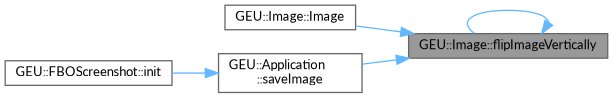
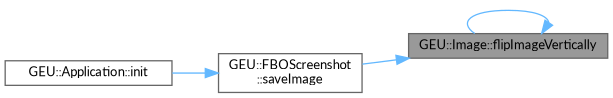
(290, 17) -> none
(89, 73) -> (89, 73)
(290, 73) -> (290, 73)
